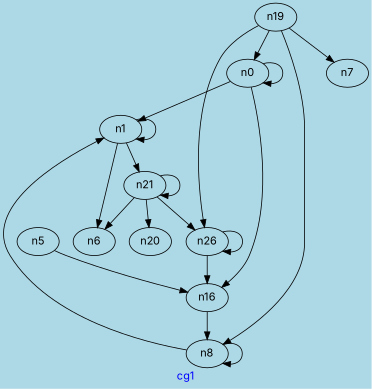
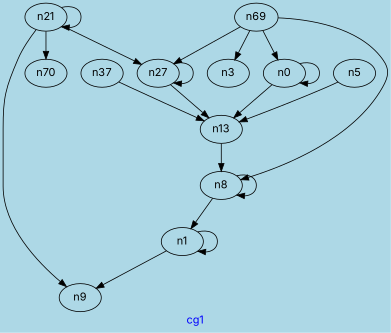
(276, 17) -> (256, 17)
none -> (102, 73)
(347, 73) -> (228, 73)
(188, 100) -> none
(131, 154) -> none
(94, 242) -> (80, 298)
(150, 242) -> (46, 73)
(207, 242) -> (158, 73)
(207, 298) -> (221, 129)
